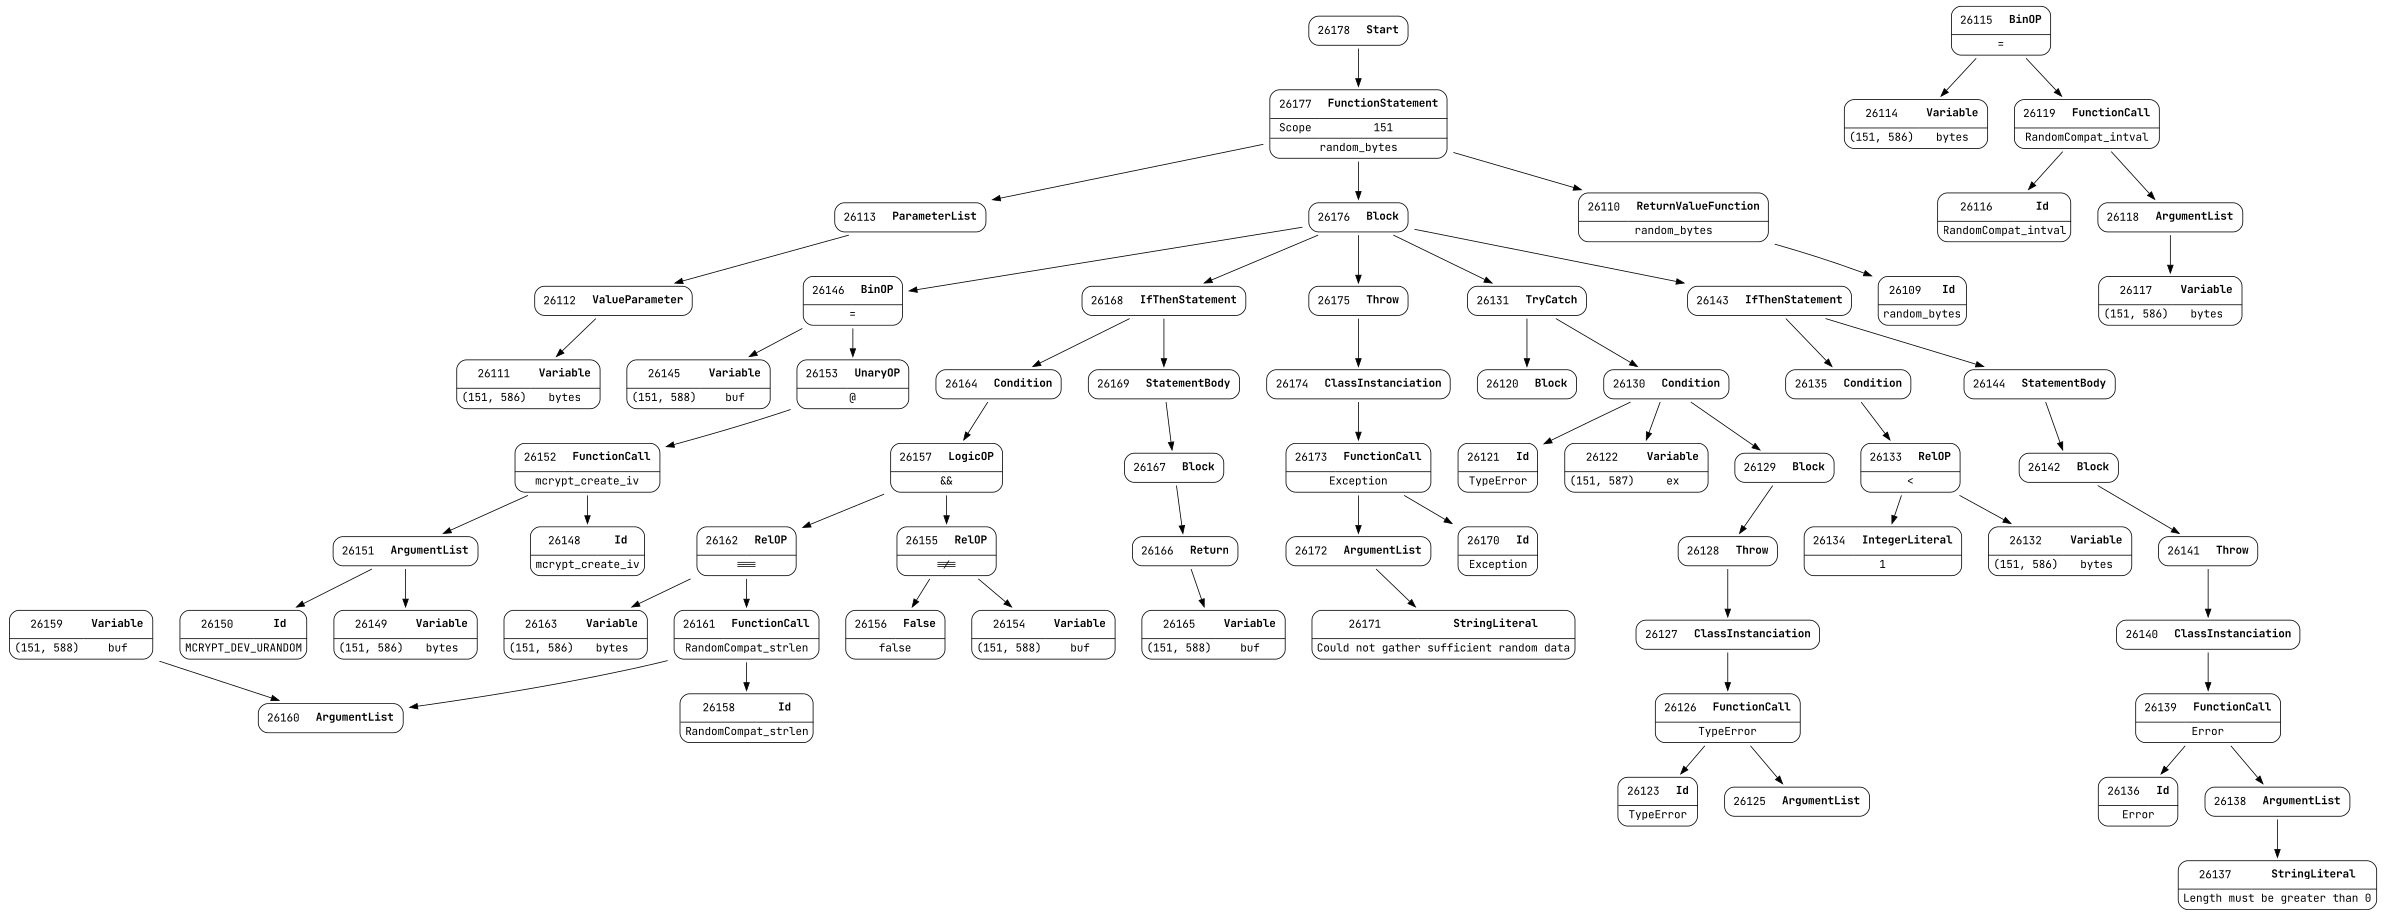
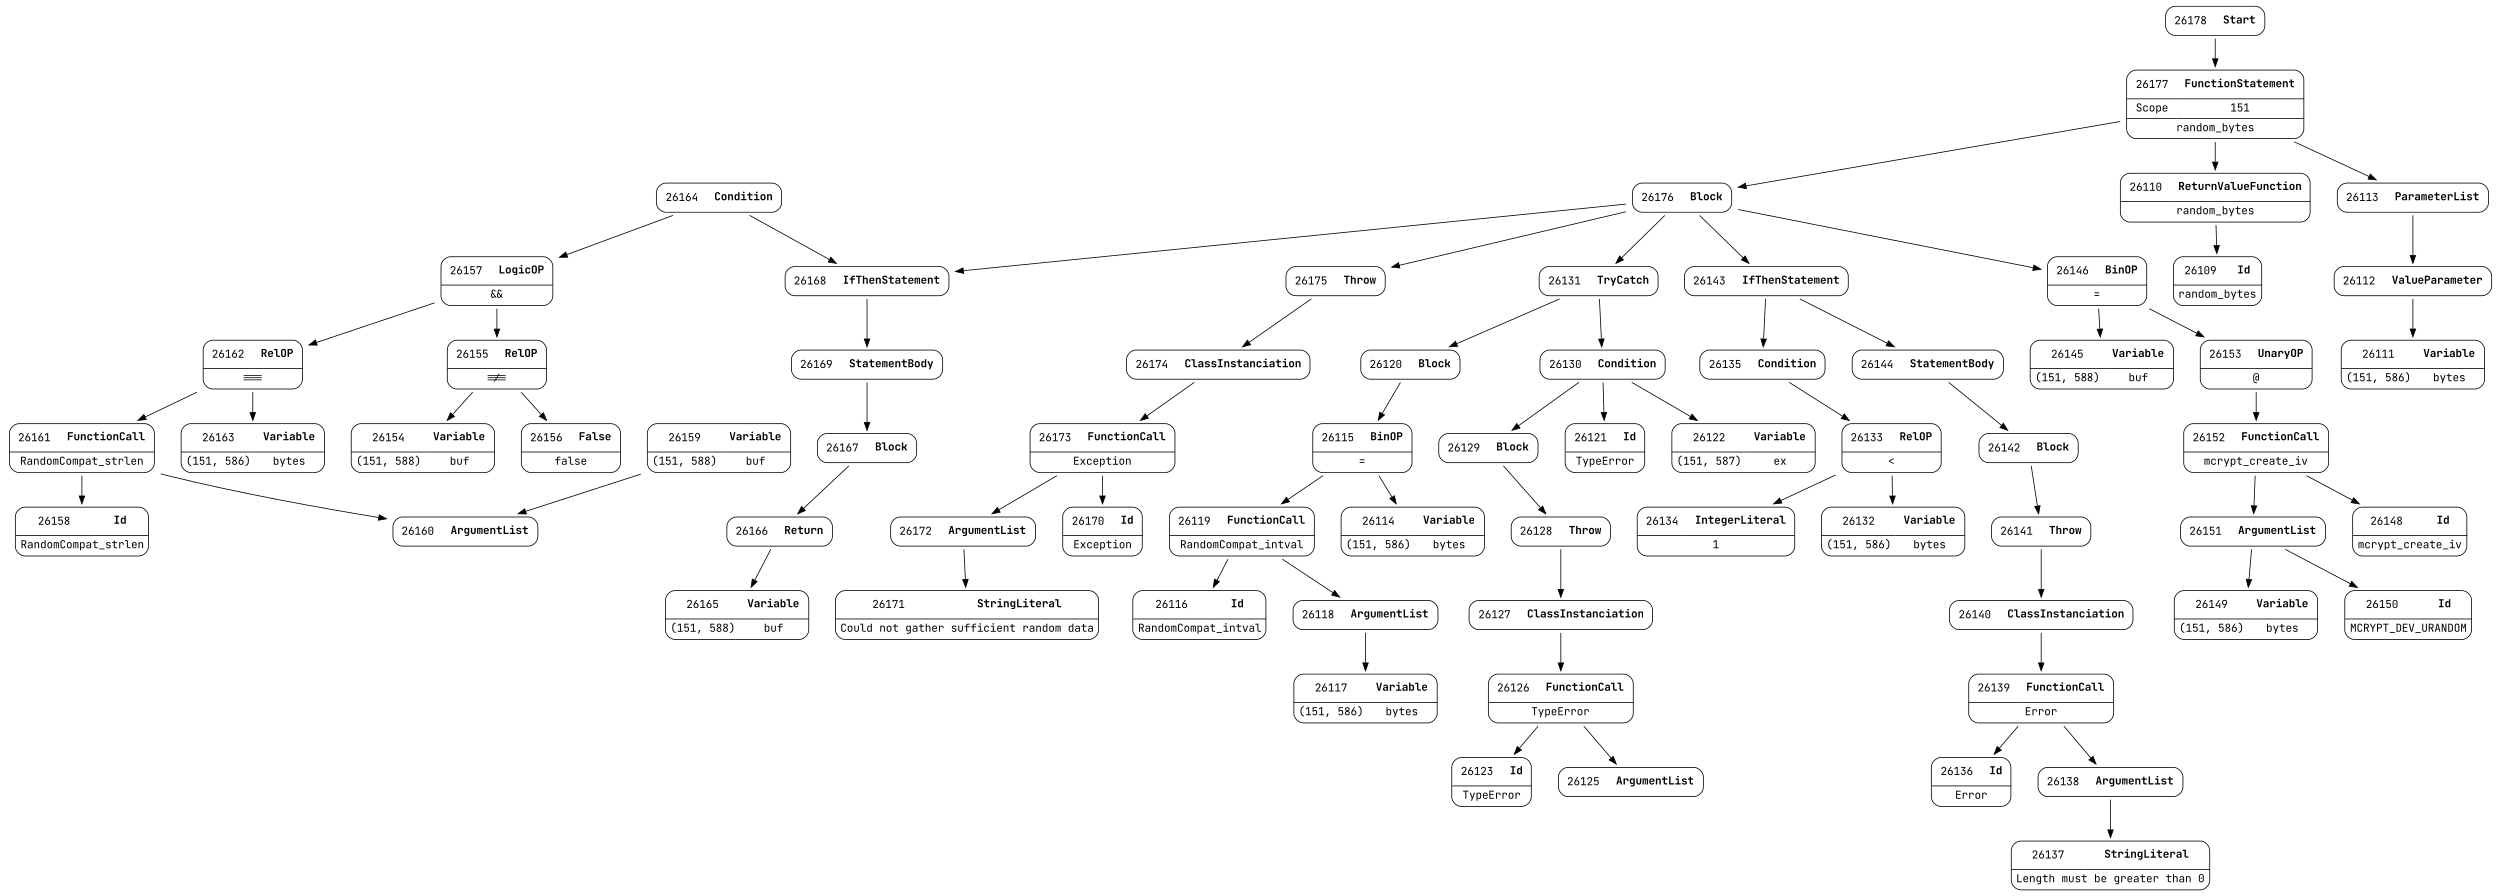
(1085, 341) -> (789, 237)
none -> (1391, 398)
